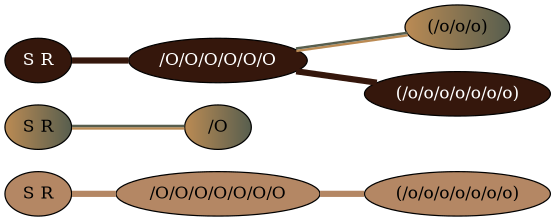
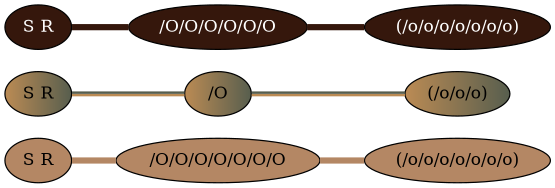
(352, 42) -> (328, 94)
